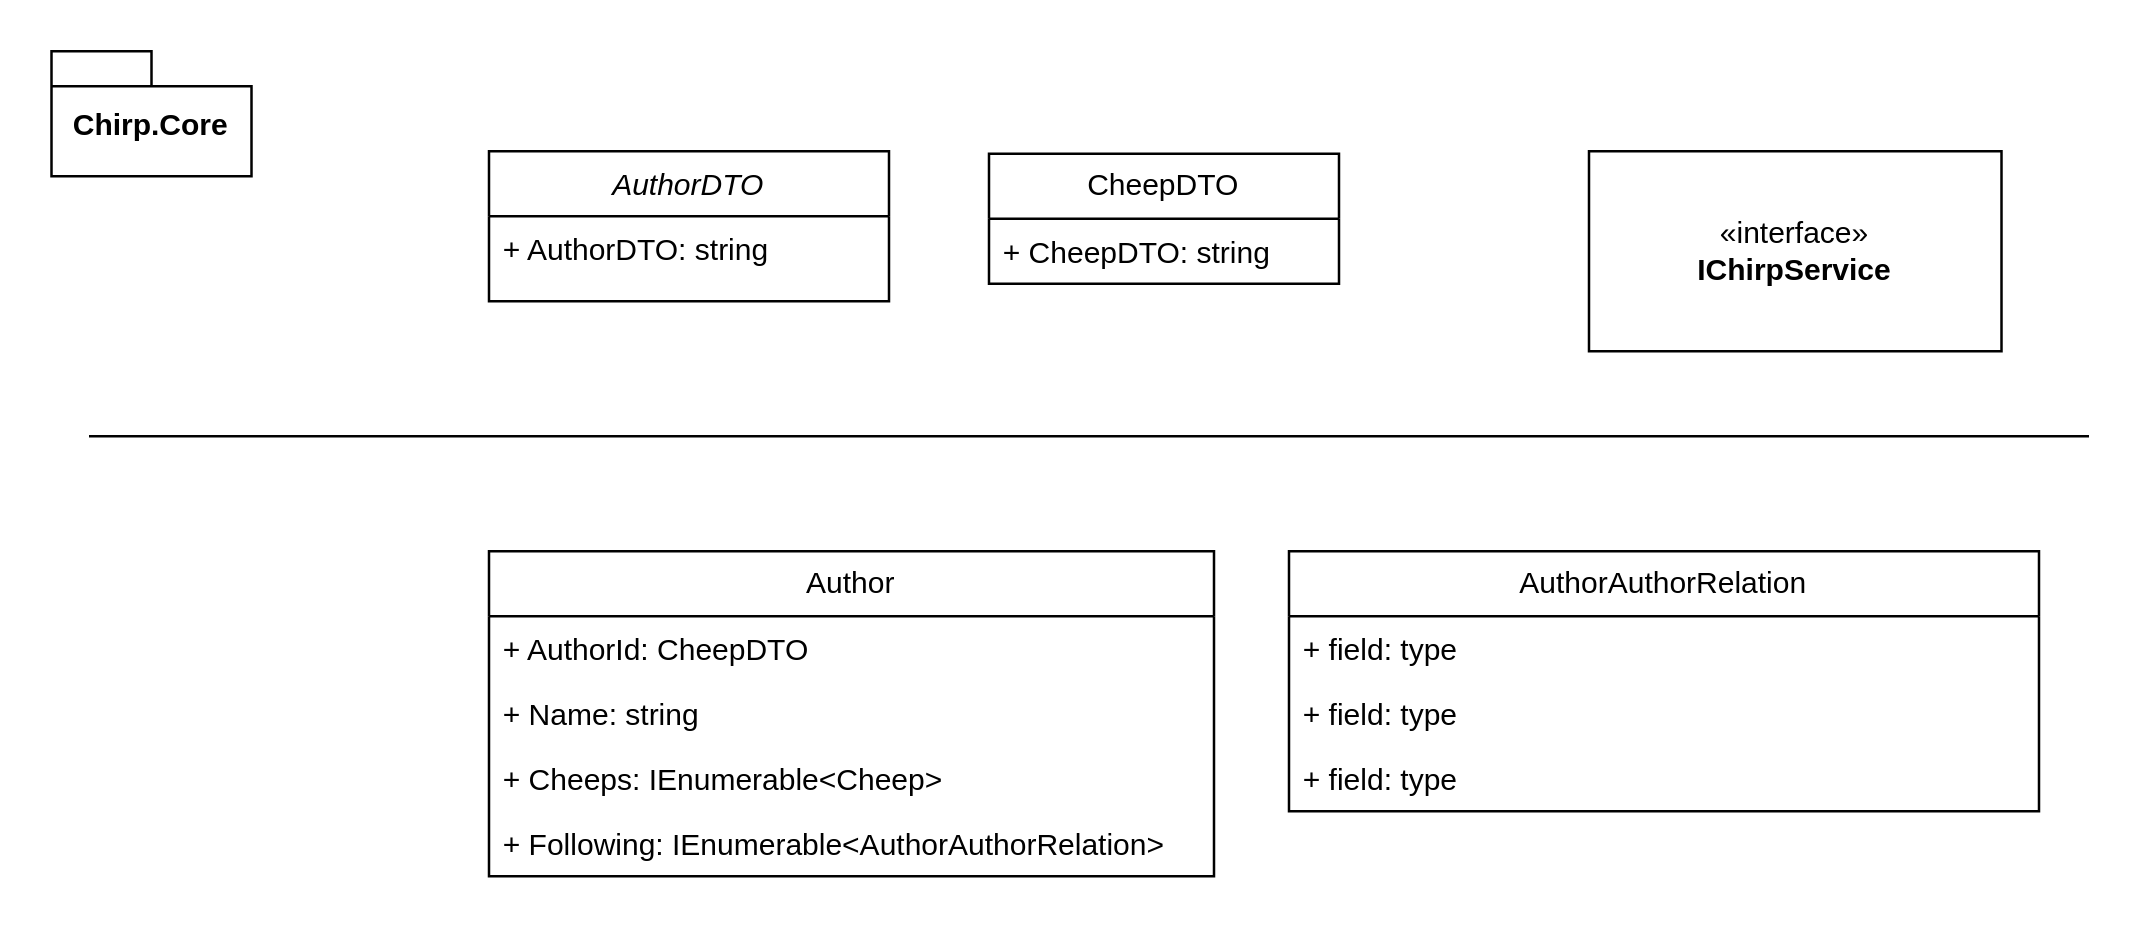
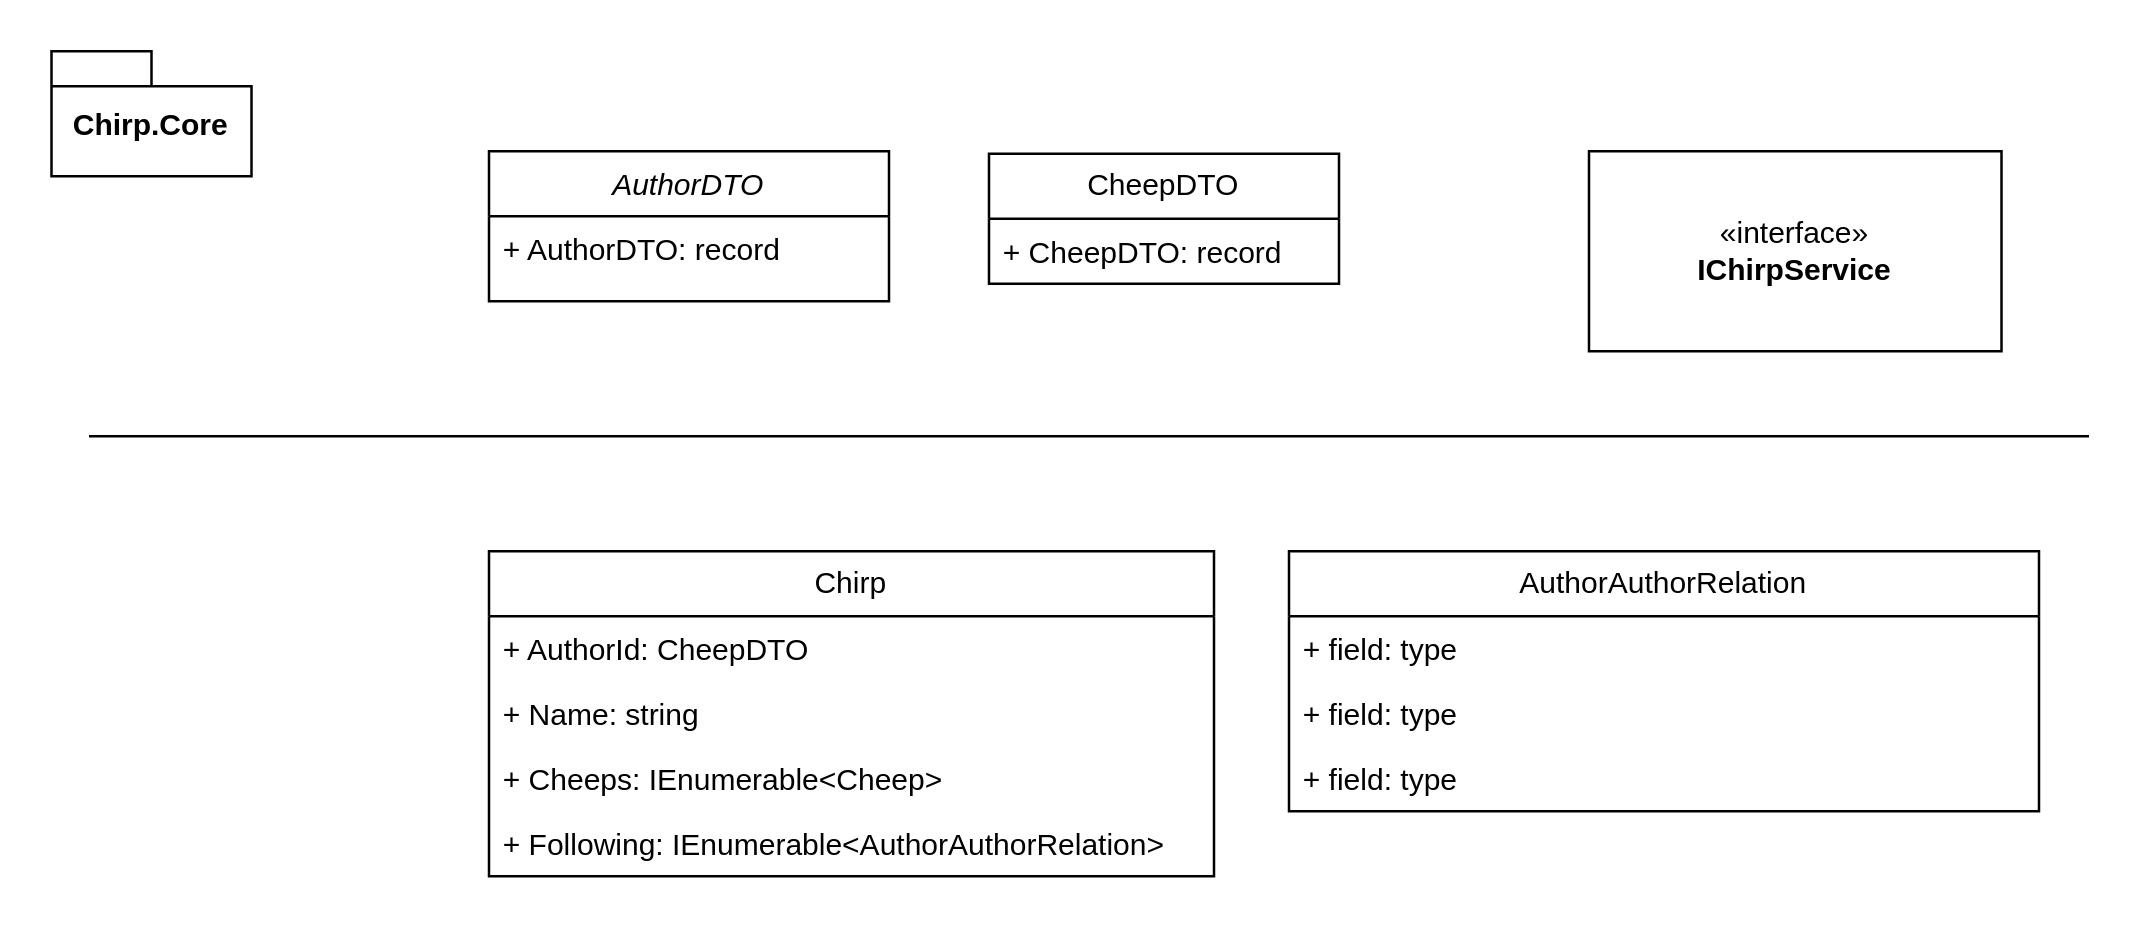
(647, 250) -> (650, 250)
(1139, 254) -> (1143, 254)
(851, 584) -> (851, 584)
